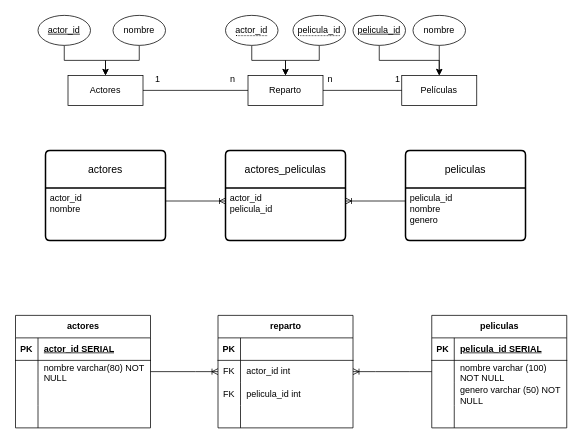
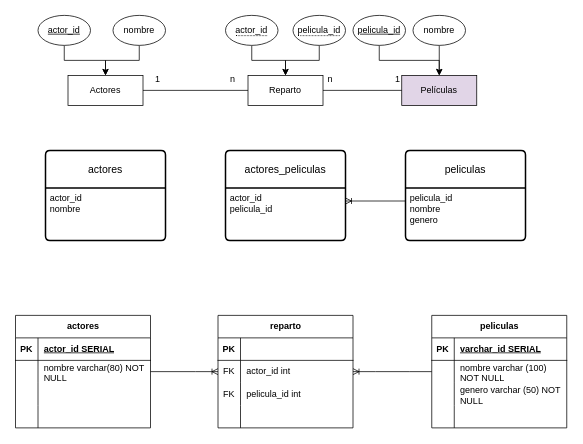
(439, 90) -> (439, 90)
(220, 201) -> none
(500, 349) -> (501, 349)
